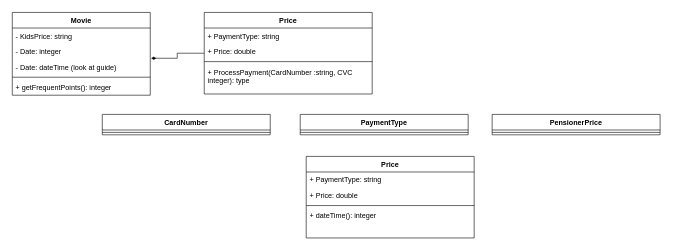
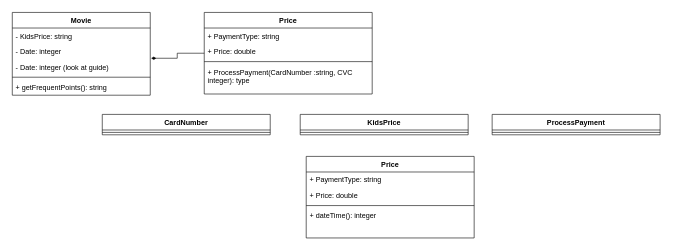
(72, 67) -> (70, 67)
(71, 88) -> (69, 88)
(384, 122) -> (384, 122)
(576, 122) -> (576, 122)
